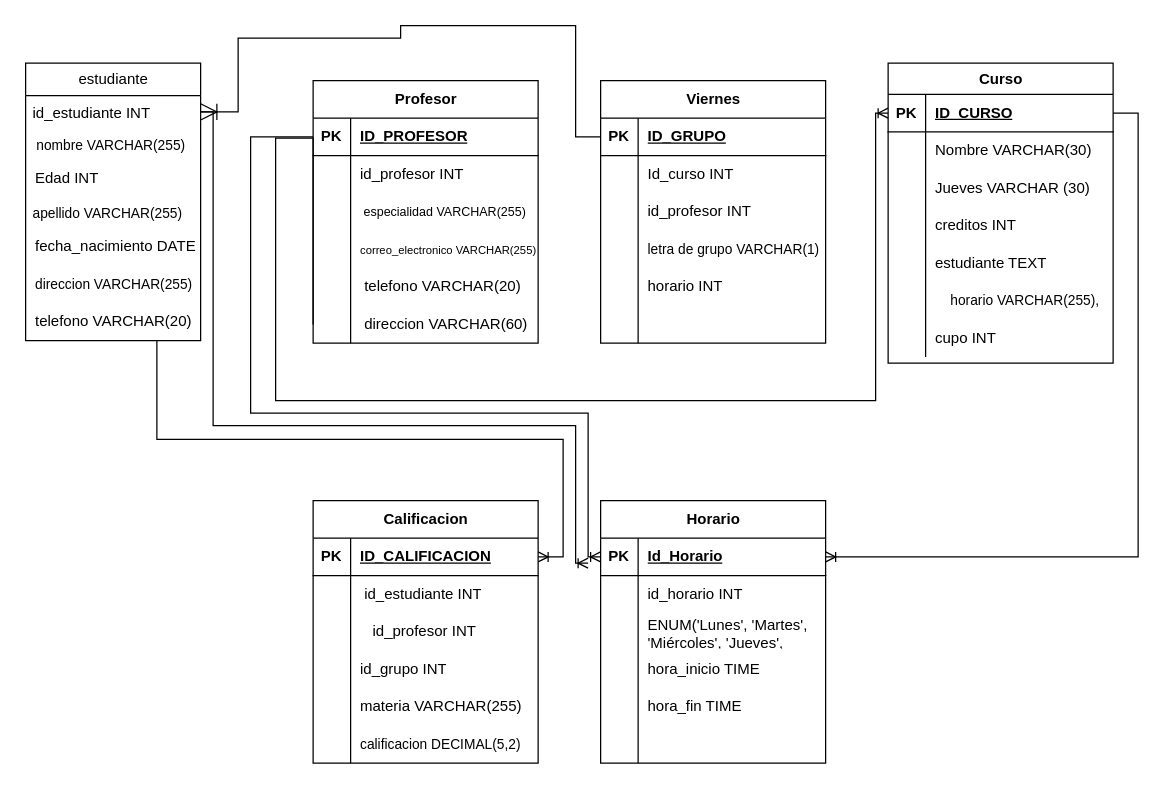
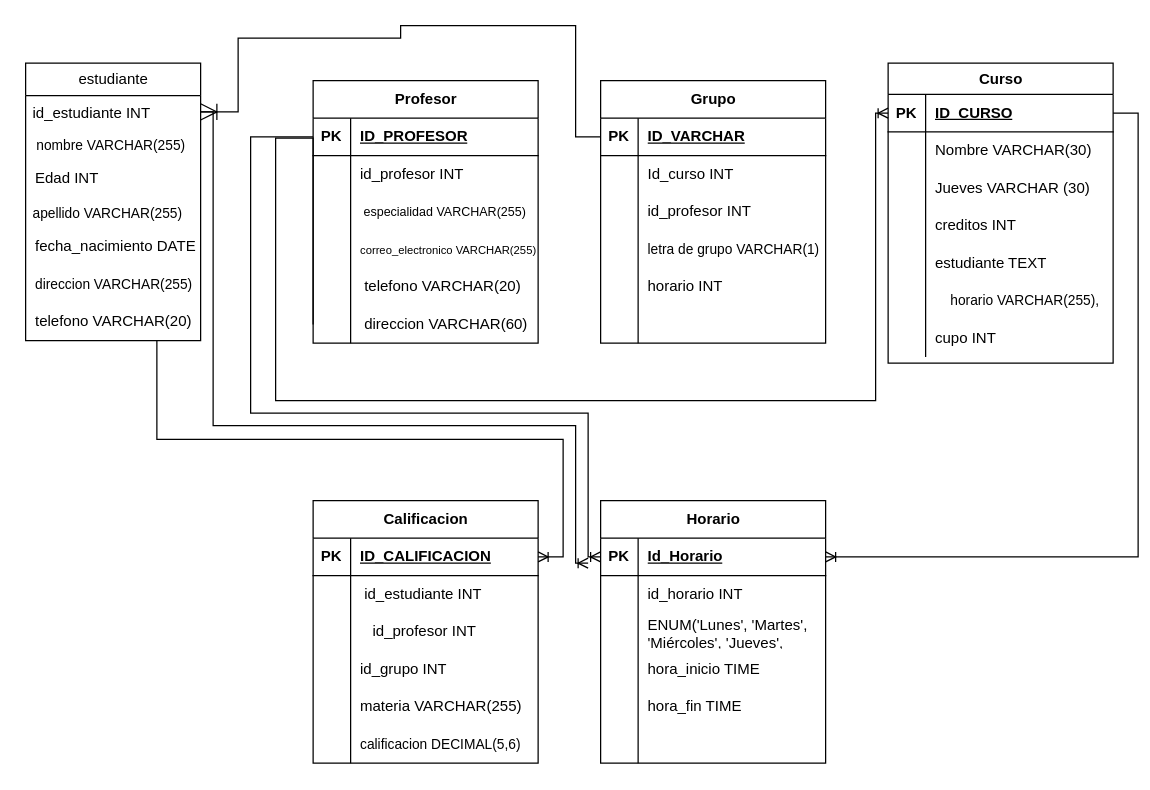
(714, 99) -> (714, 99)
(682, 137) -> (690, 137)
(449, 744) -> (449, 744)
